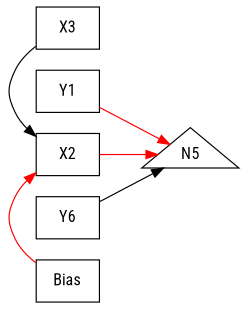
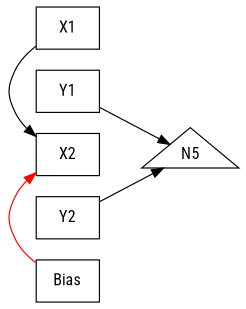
(68, 28) -> (68, 28)
(129, 123) -> (129, 123)
(123, 155) -> none
(68, 218) -> (68, 218)
